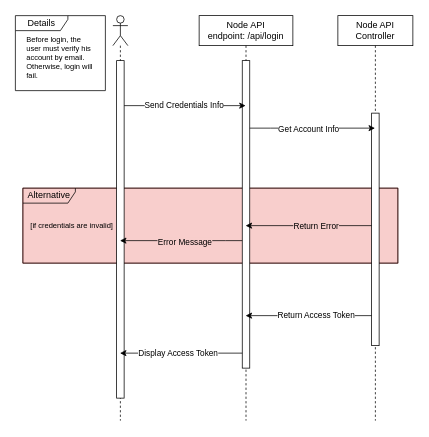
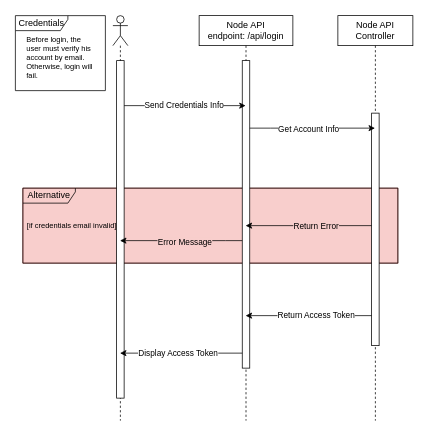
(42, 23) -> (42, 23)
(72, 225) -> (72, 225)
